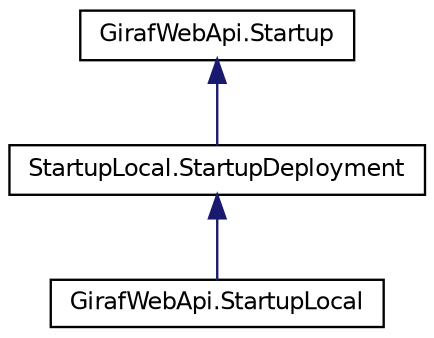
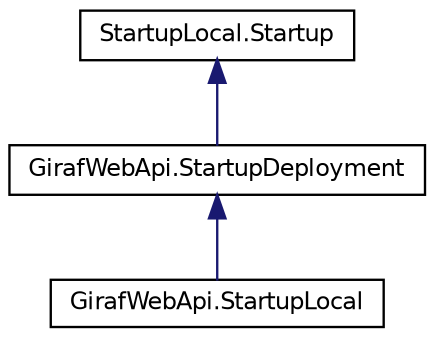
(217, 35) -> (217, 35)
(217, 170) -> (217, 170)
